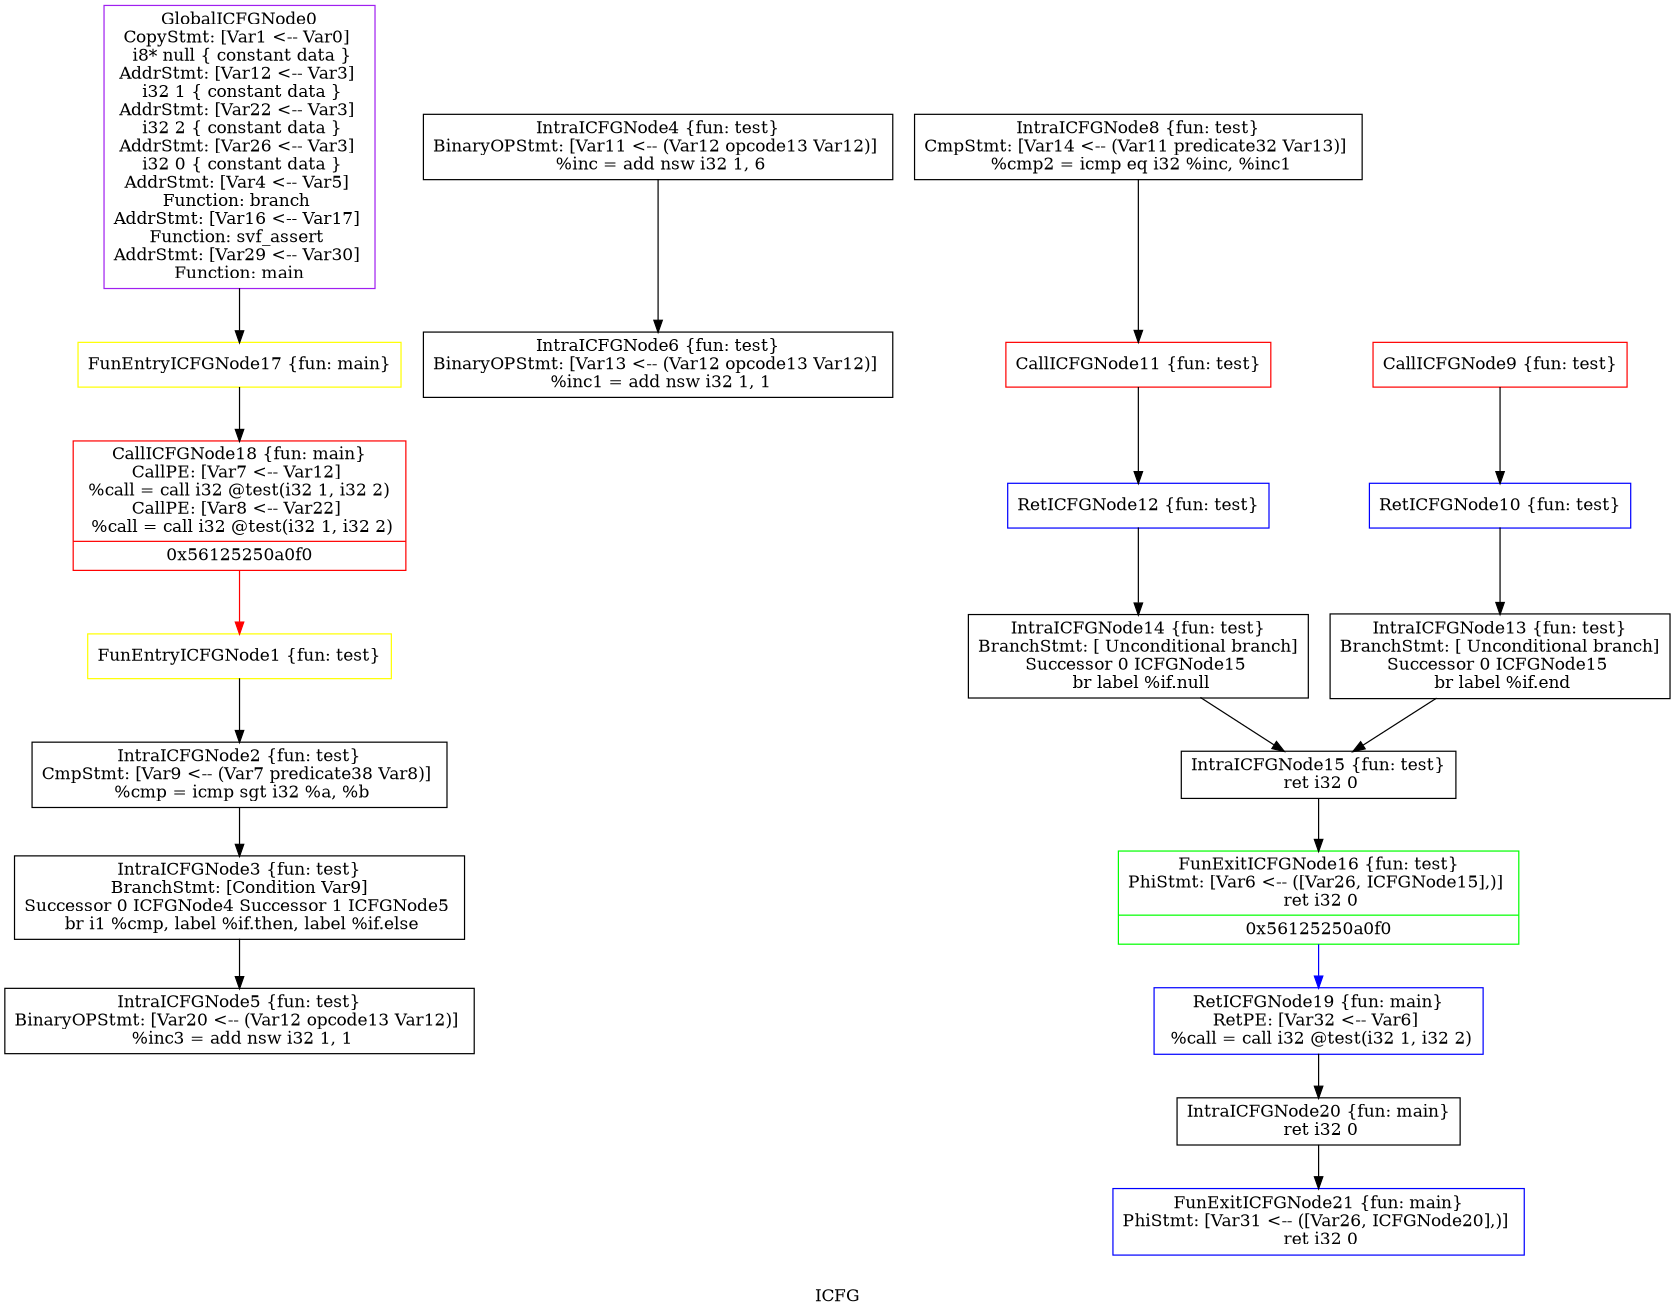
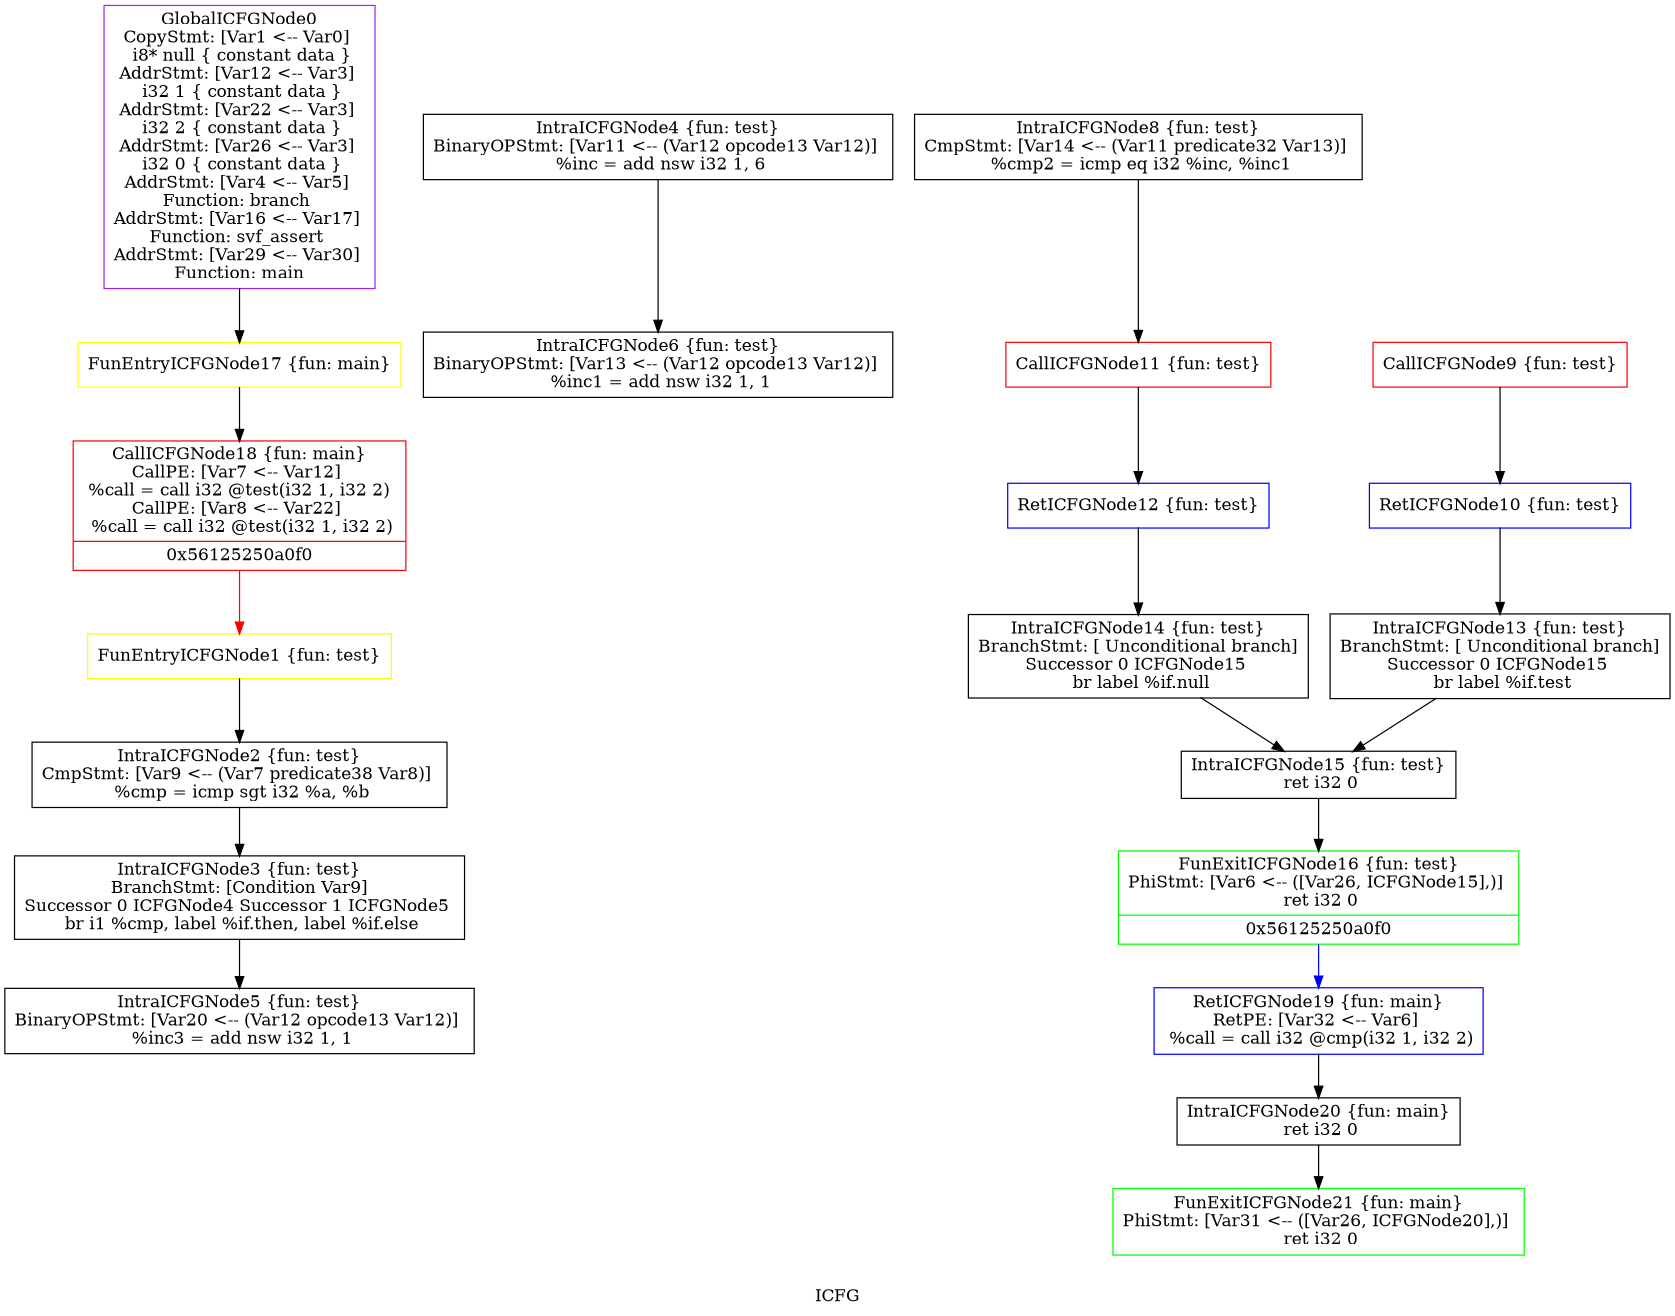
(1500, 683) -> (1500, 683)
(1319, 1039) -> (1319, 1039)
(1319, 1222) -> (1319, 1222)
